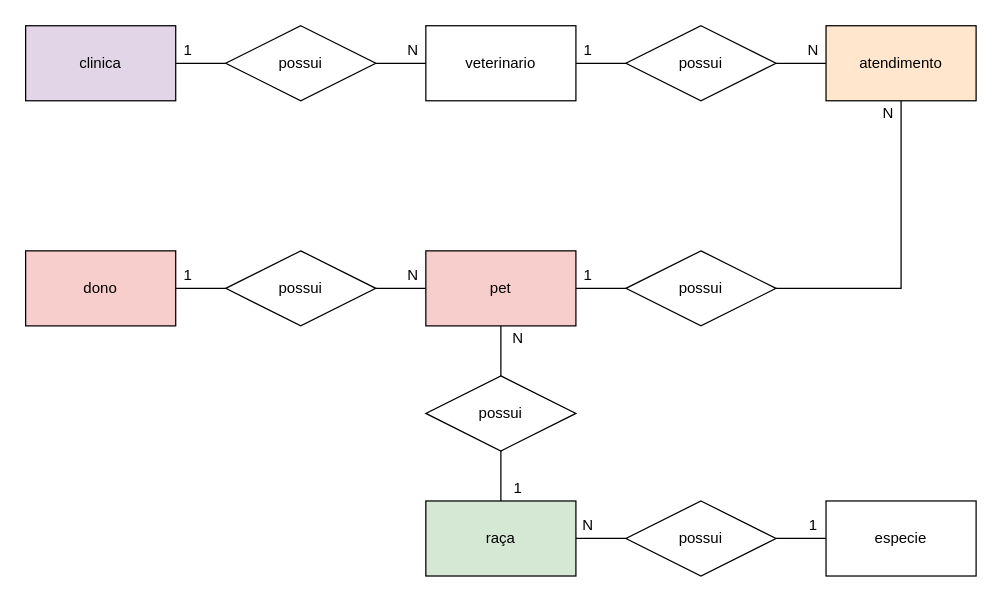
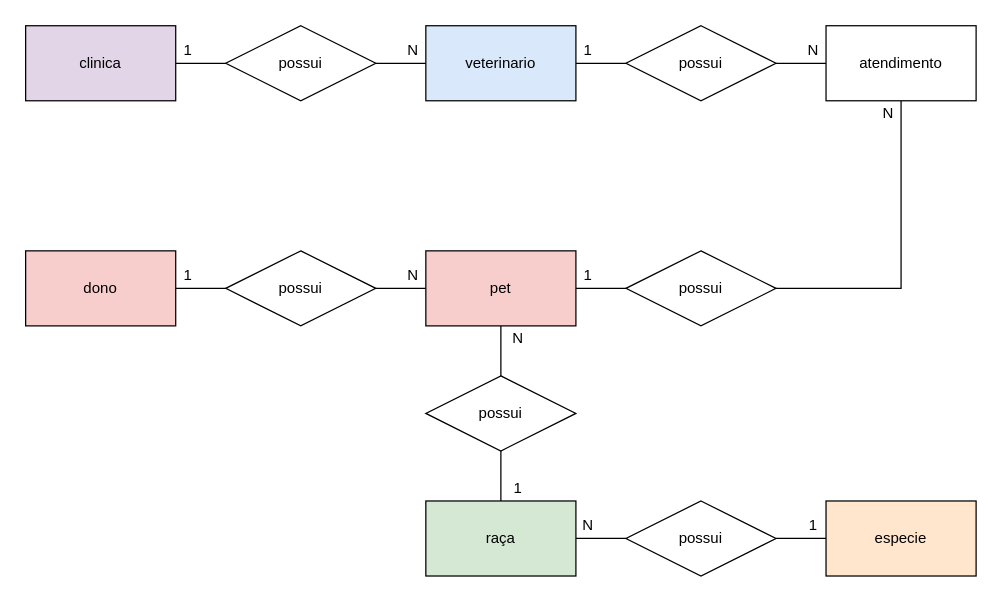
(501, 63) -> (501, 63)
(901, 63) -> (901, 63)
(901, 538) -> (901, 538)
